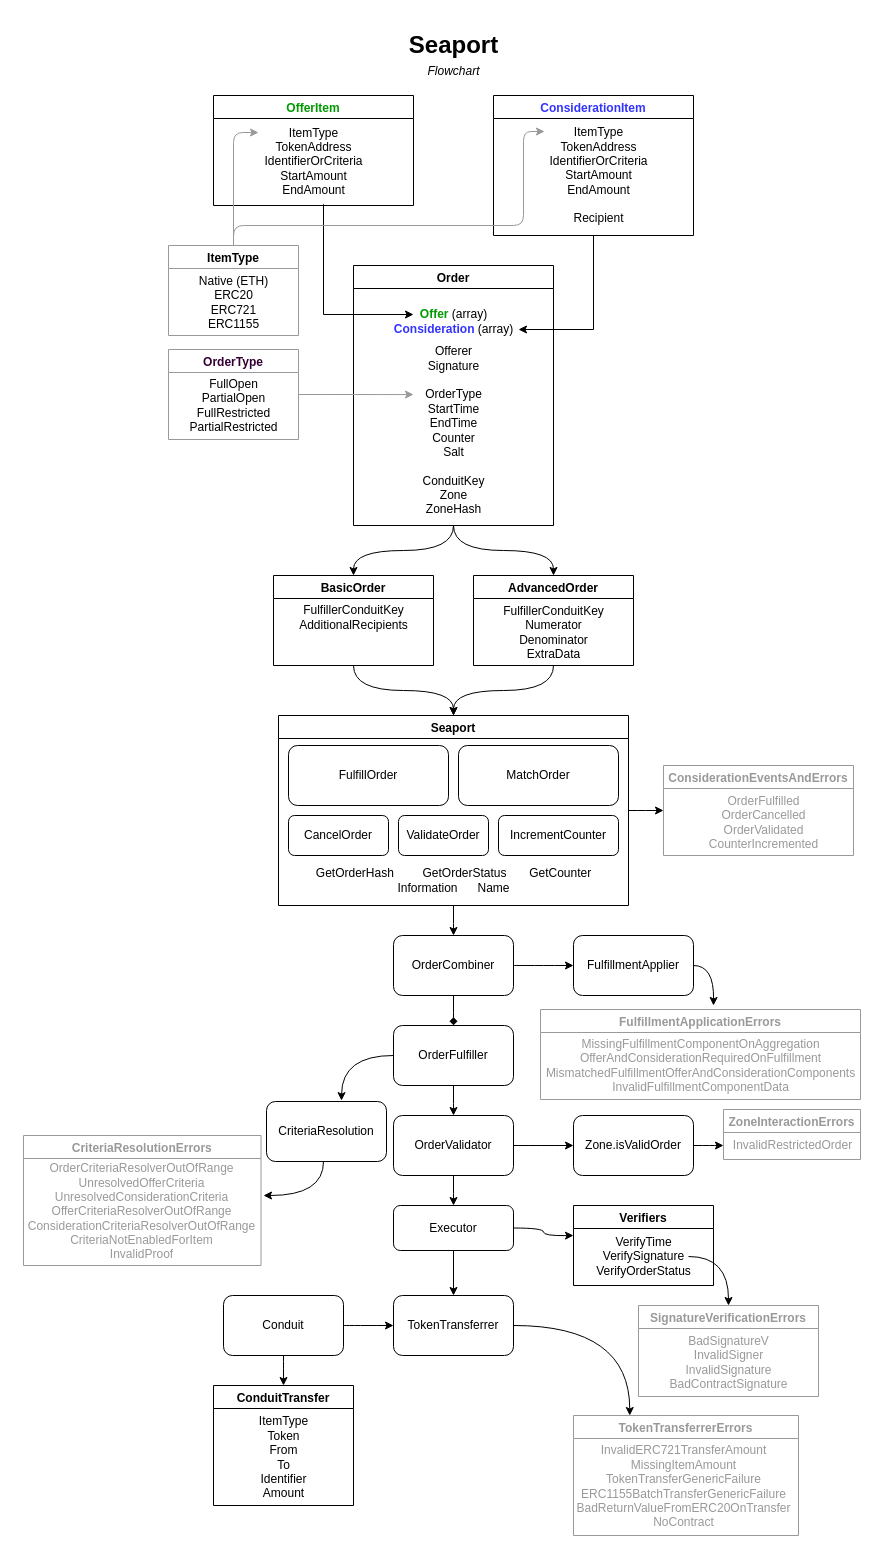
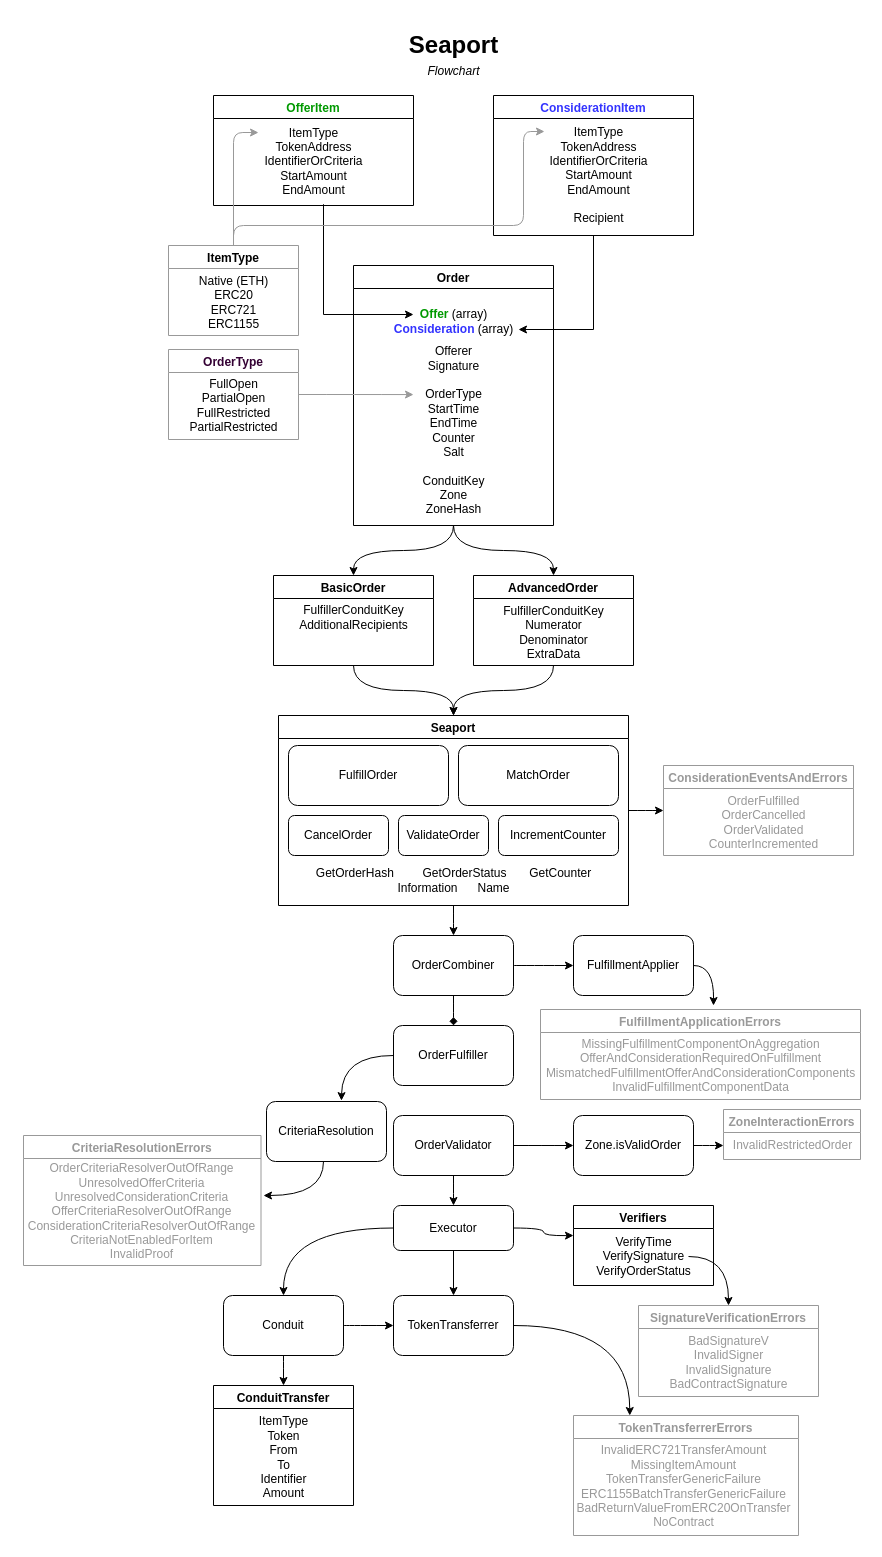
(454, 1102) -> none
none -> (324, 1237)
